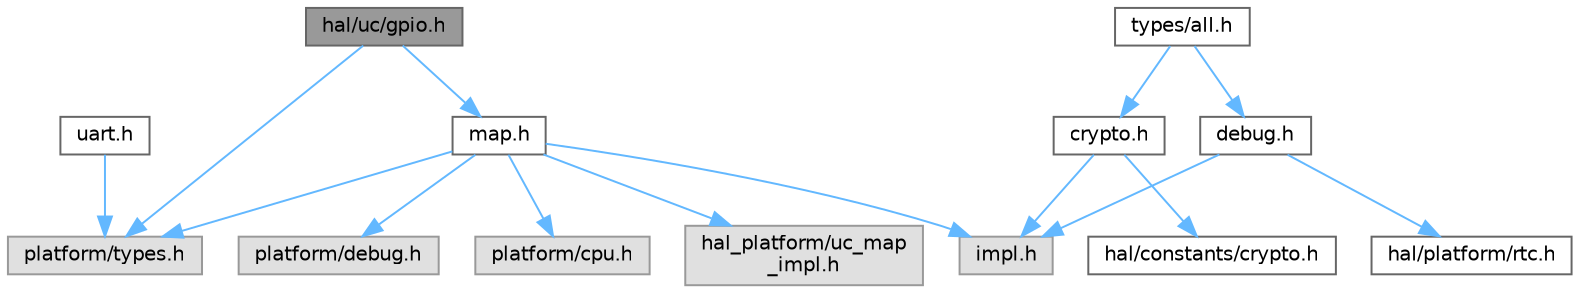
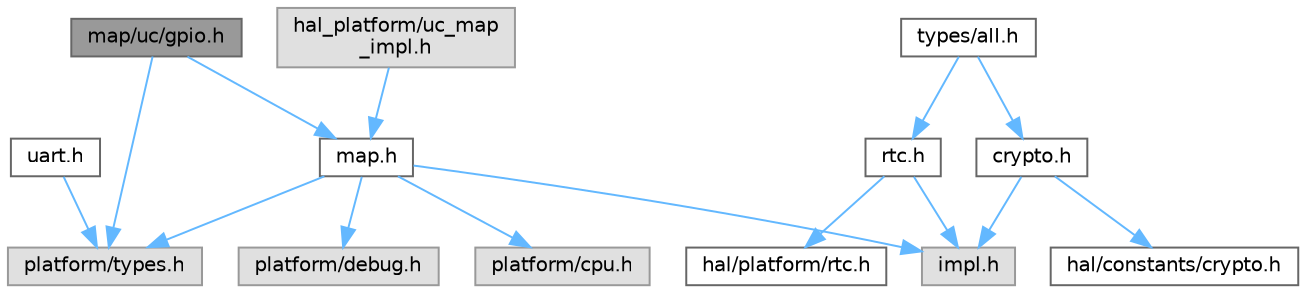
(384, 27) -> (156, 38)
(1256, 136) -> (903, 157)
(628, 186) -> (382, 93)
